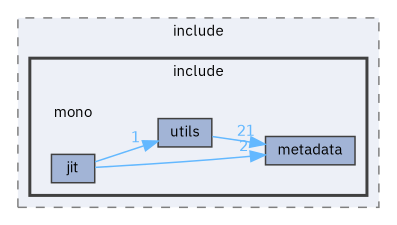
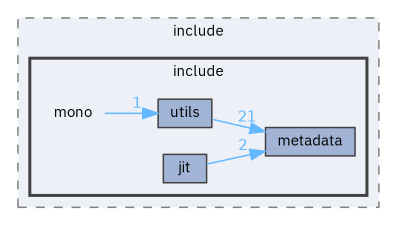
(119, 154) -> (124, 113)
